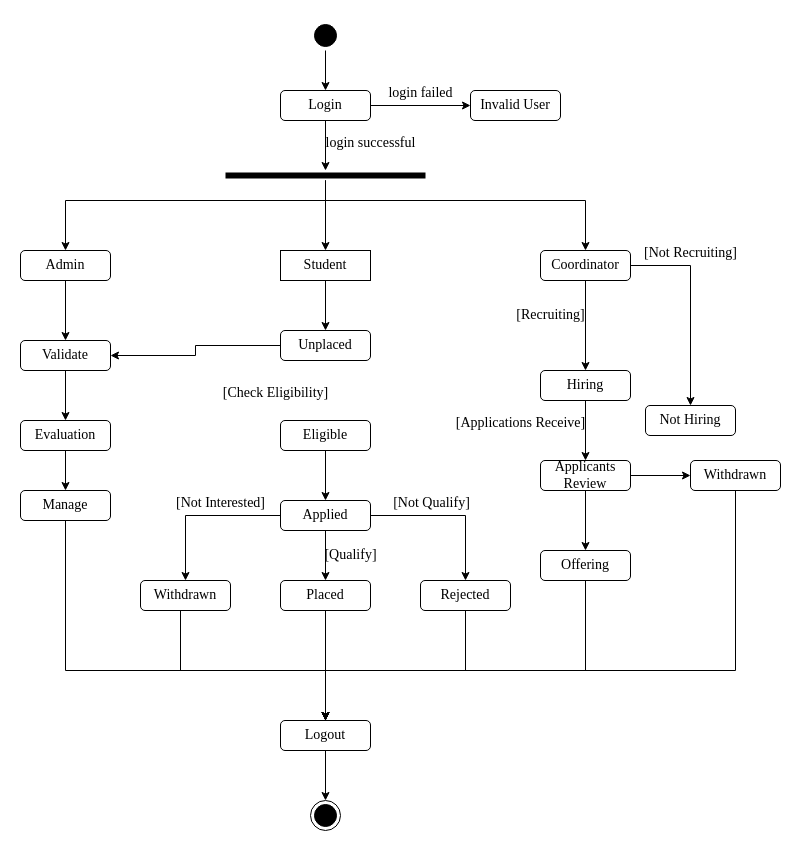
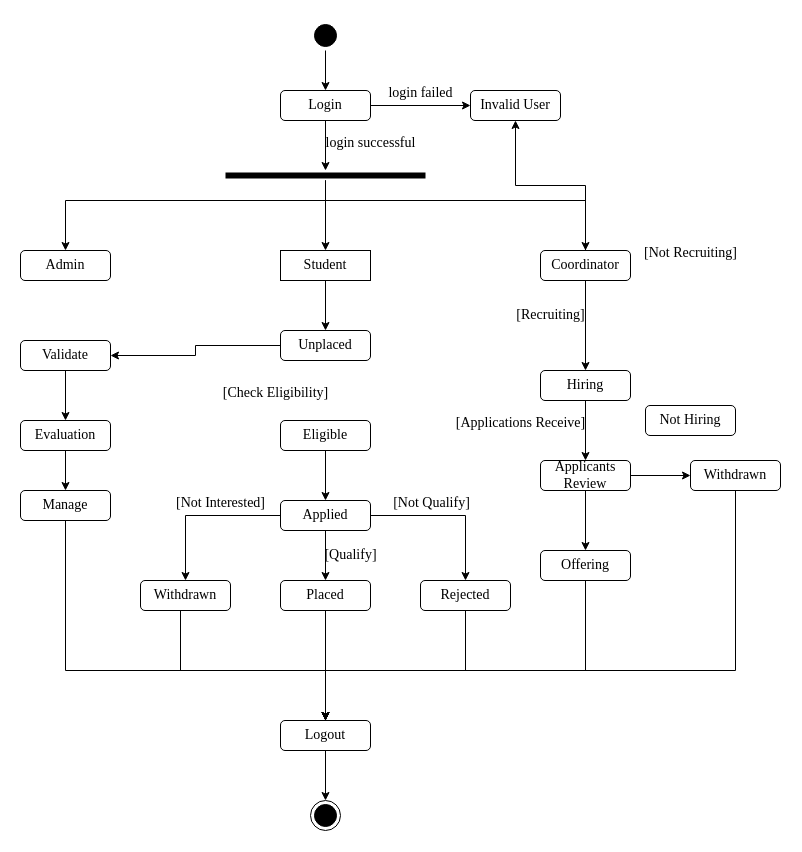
(691, 302) -> (529, 186)
(66, 307) -> none
